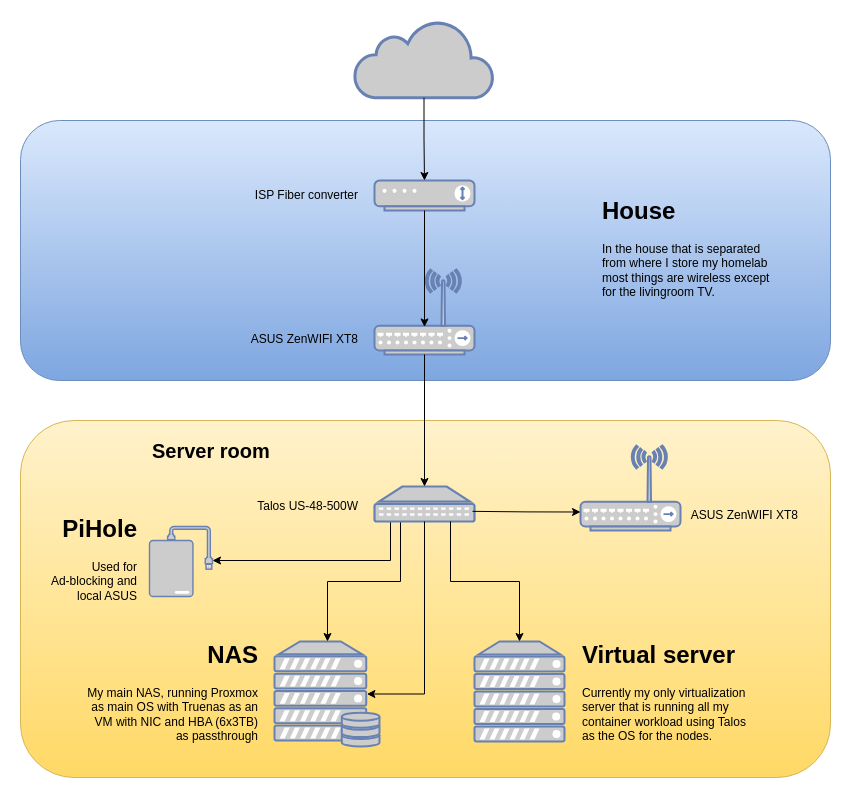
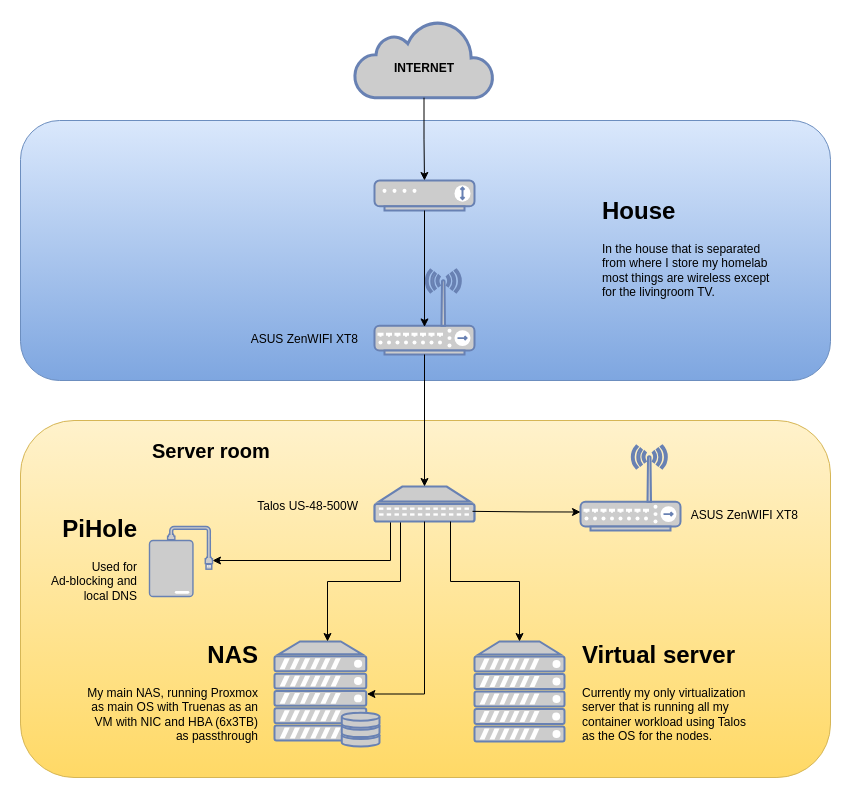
none -> (425, 69)
(306, 196) -> none
(89, 544) -> (89, 544)
